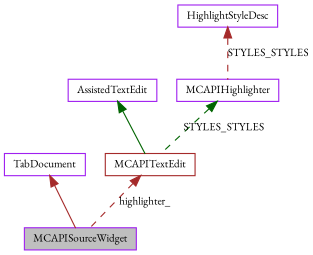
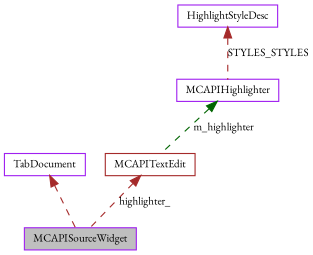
(112, 90) -> none
(224, 127) -> (224, 127)
(65, 207) -> (65, 207)
